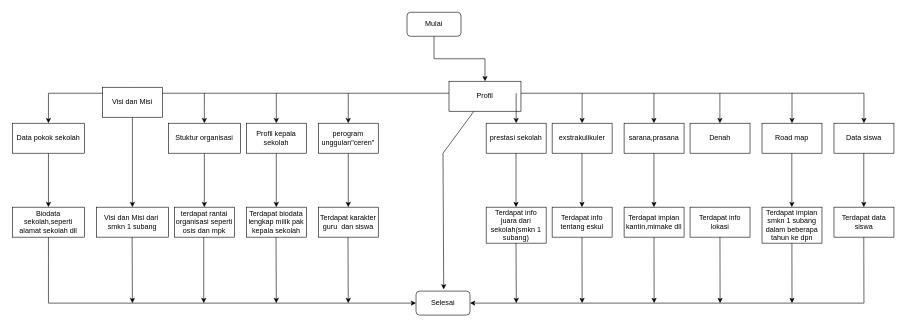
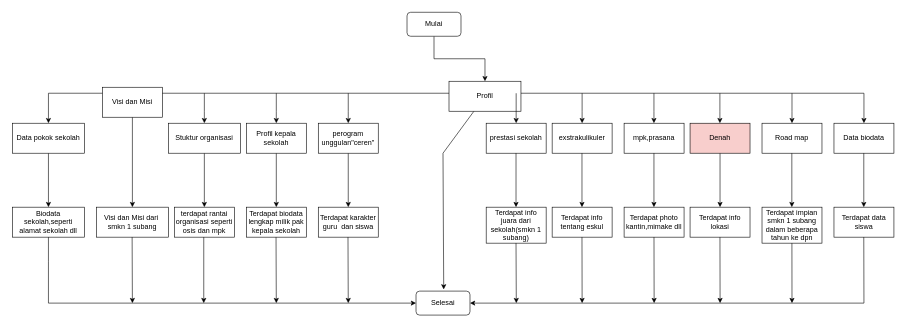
(654, 138) -> (654, 138)
(720, 138) -> (720, 138)
(864, 138) -> (864, 138)
none -> (720, 201)
(654, 222) -> (654, 222)
